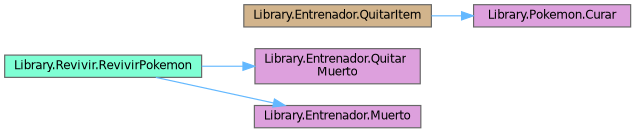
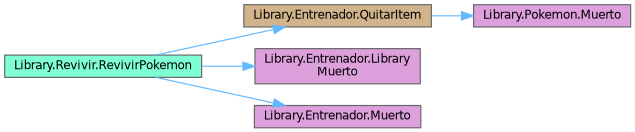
(552, 16) -> (552, 16)
none -> (215, 42)
(338, 66) -> (338, 66)
